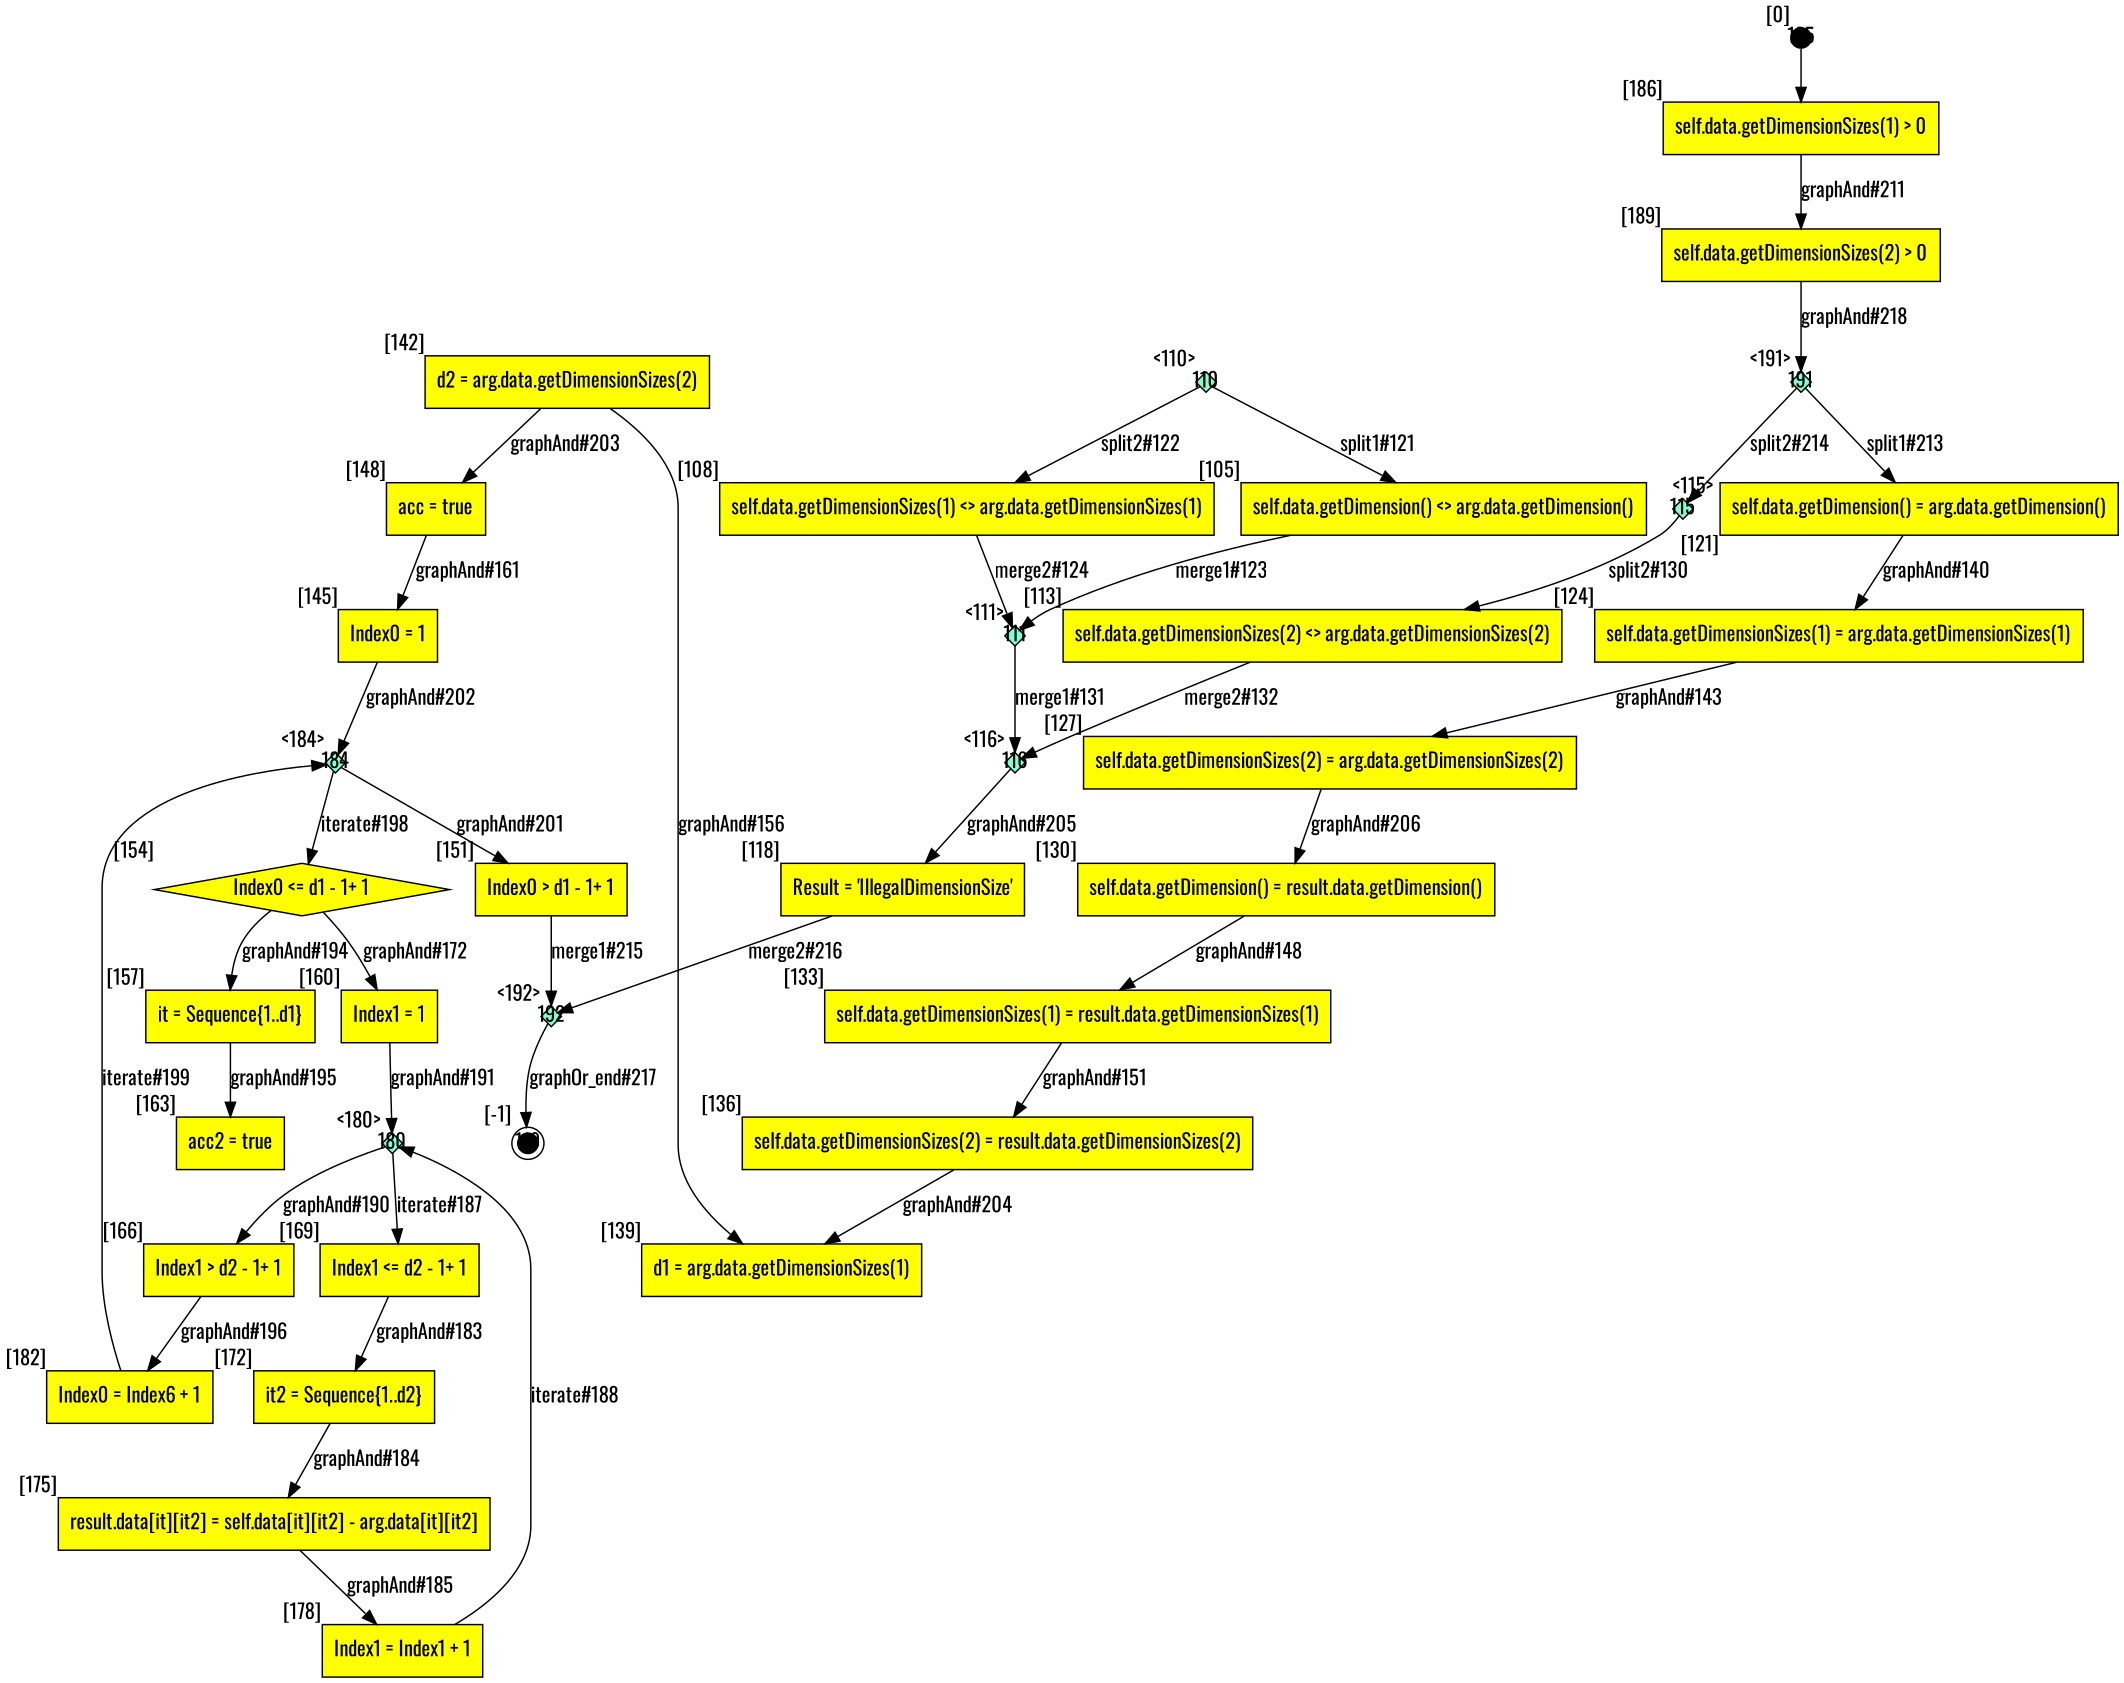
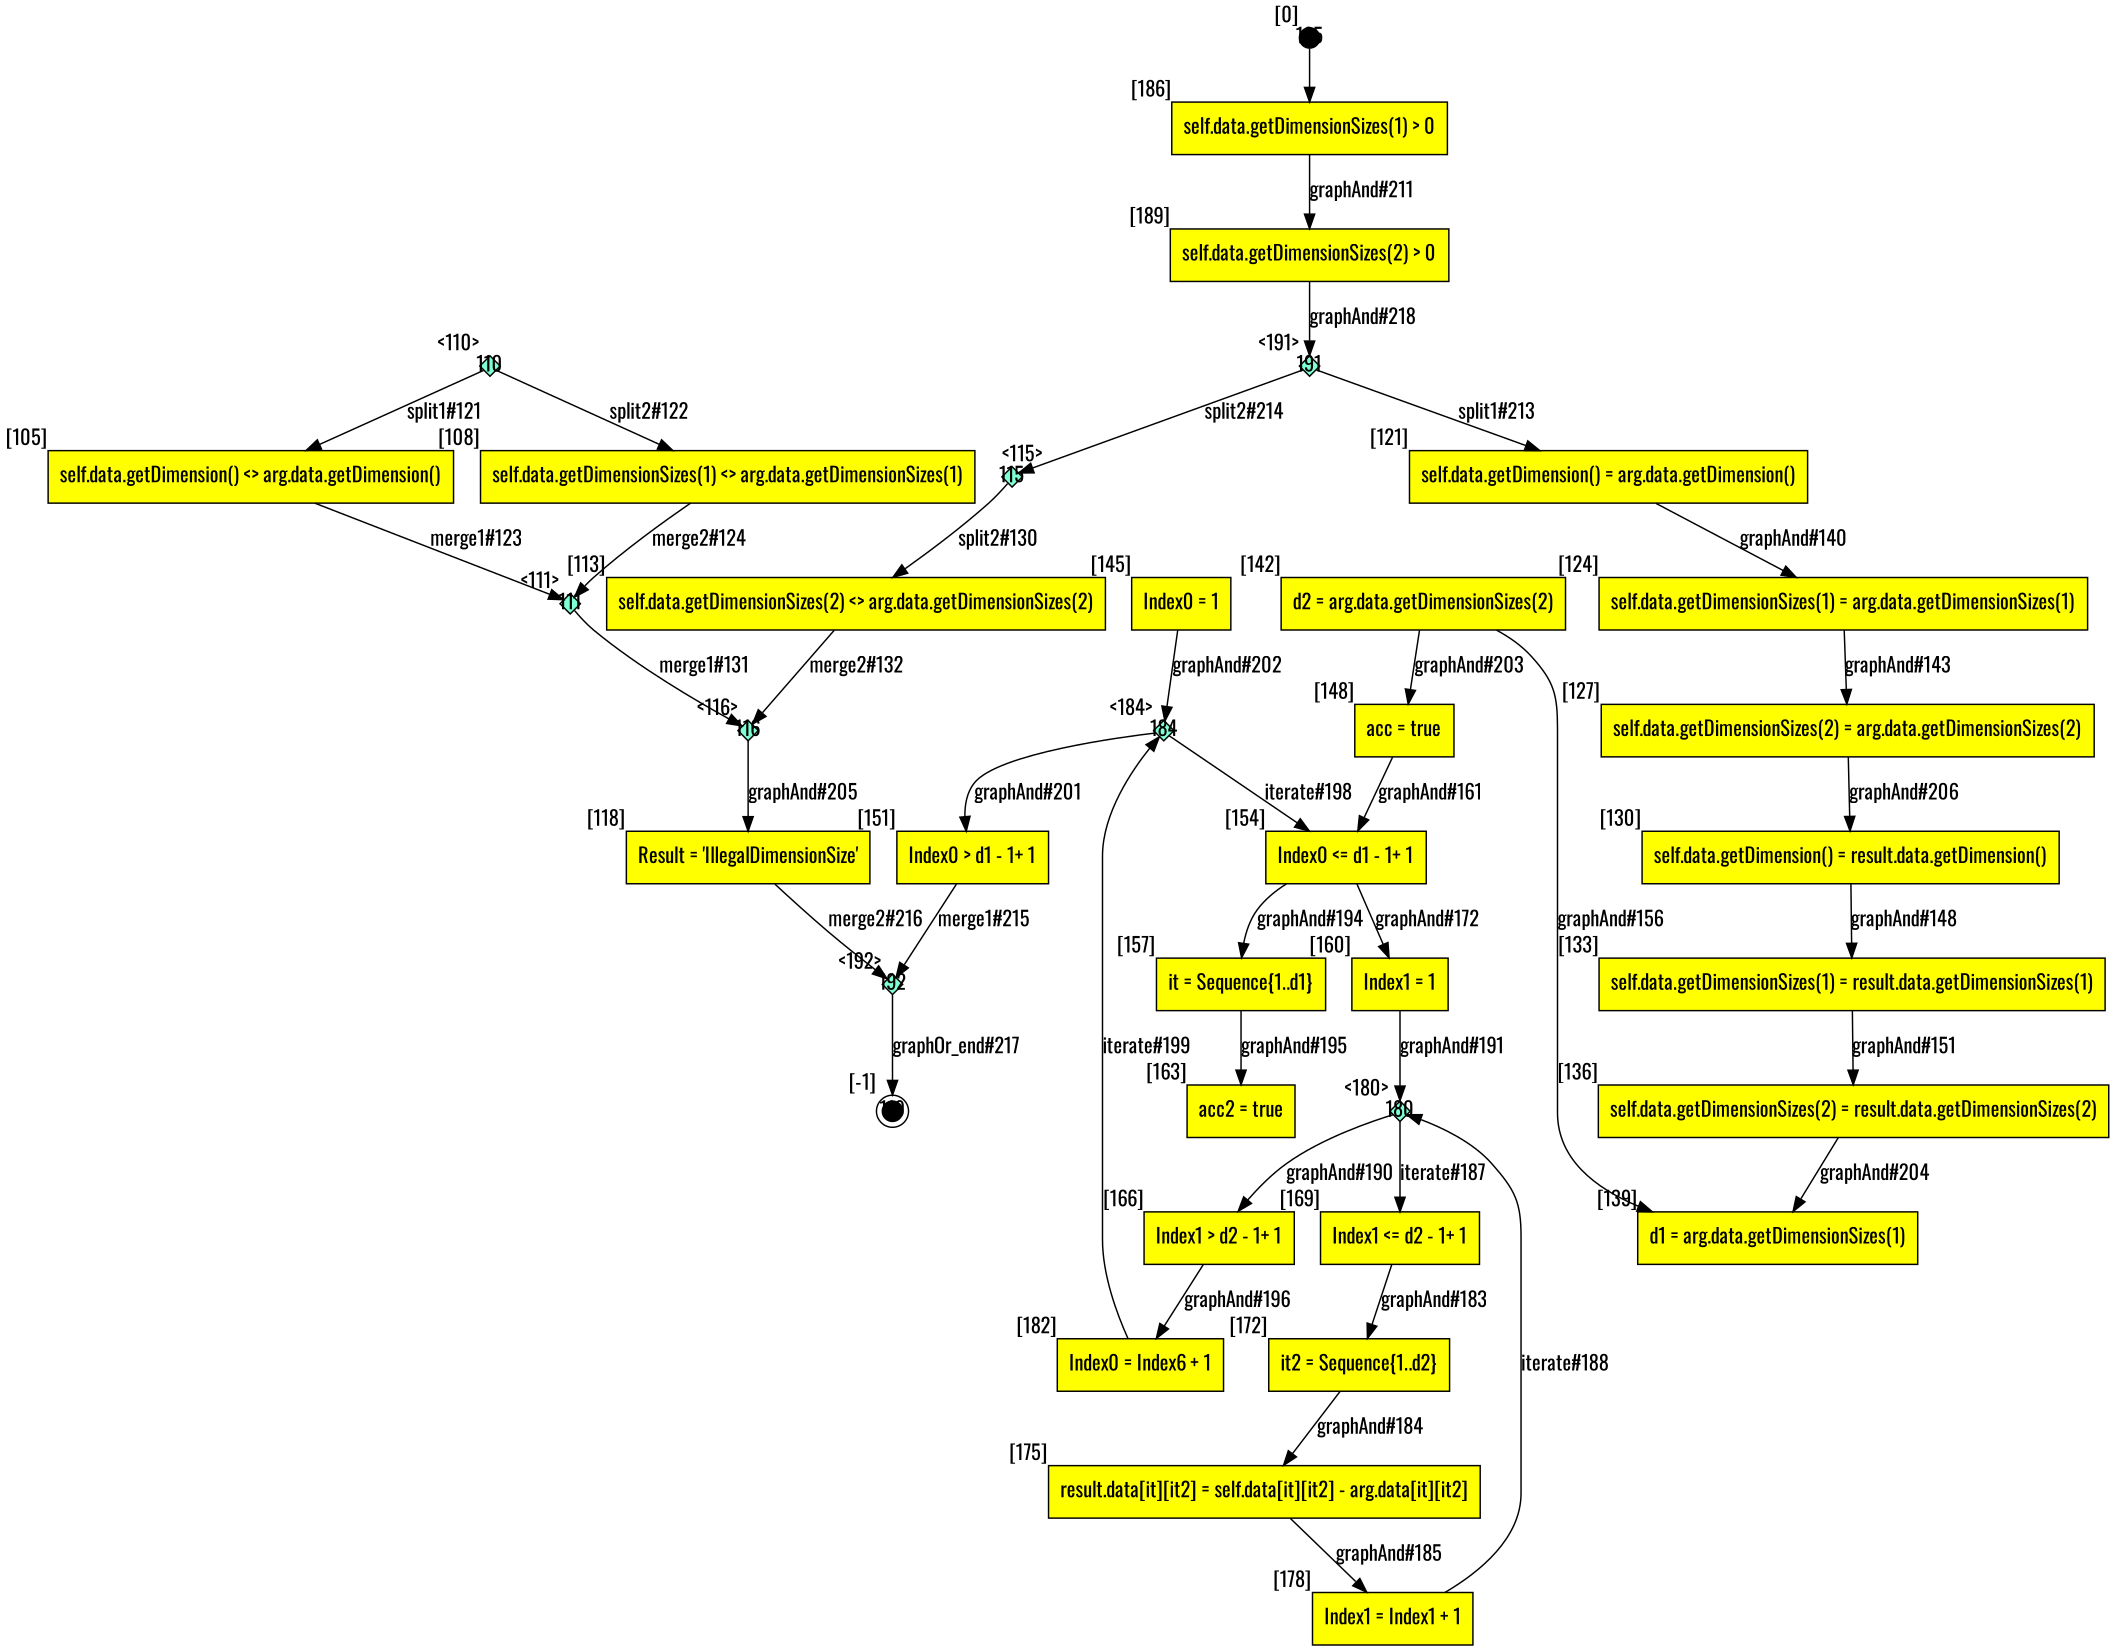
(415, 565) -> (1378, 787)
(302, 890) -> (1346, 858)
